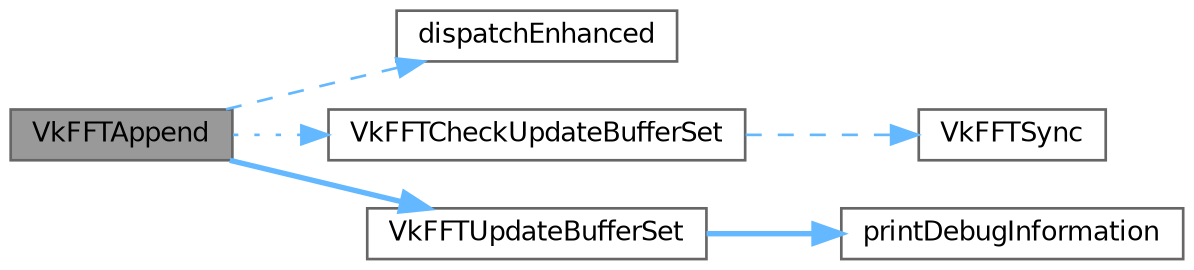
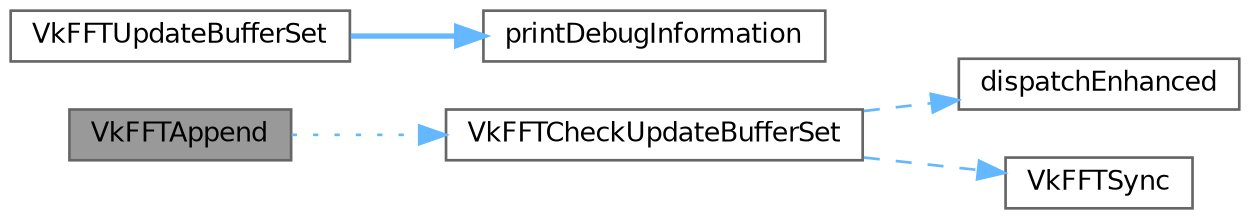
(312, 88) -> (898, 107)
(316, 181) -> none
